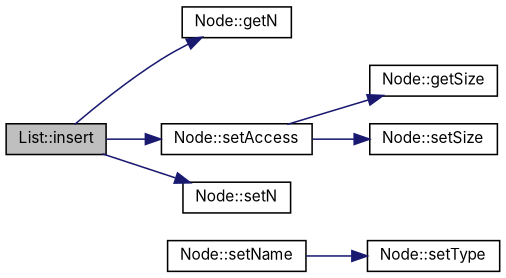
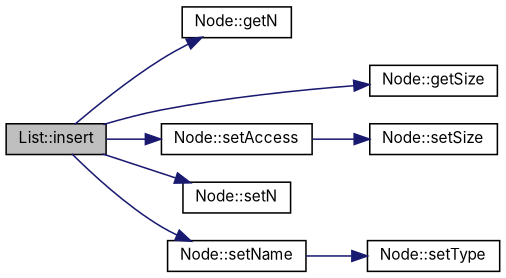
(328, 112) -> (228, 99)
none -> (121, 198)
